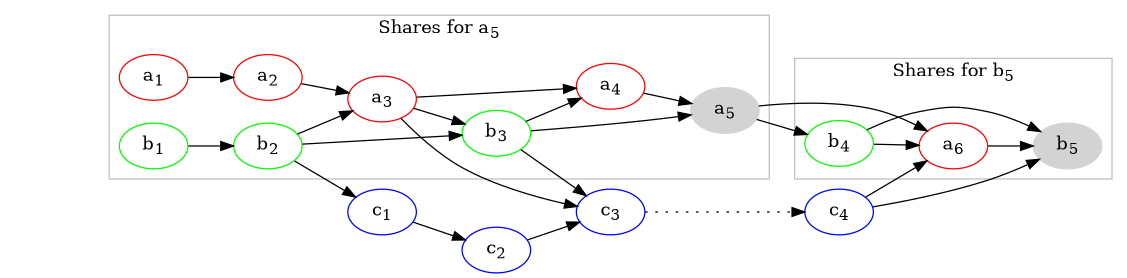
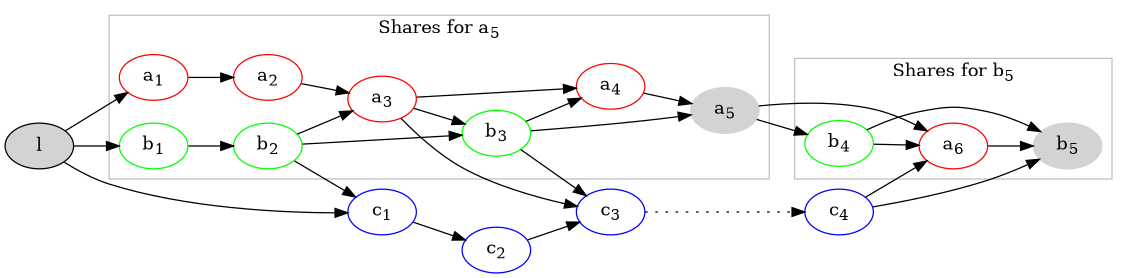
none -> (39, 146)
